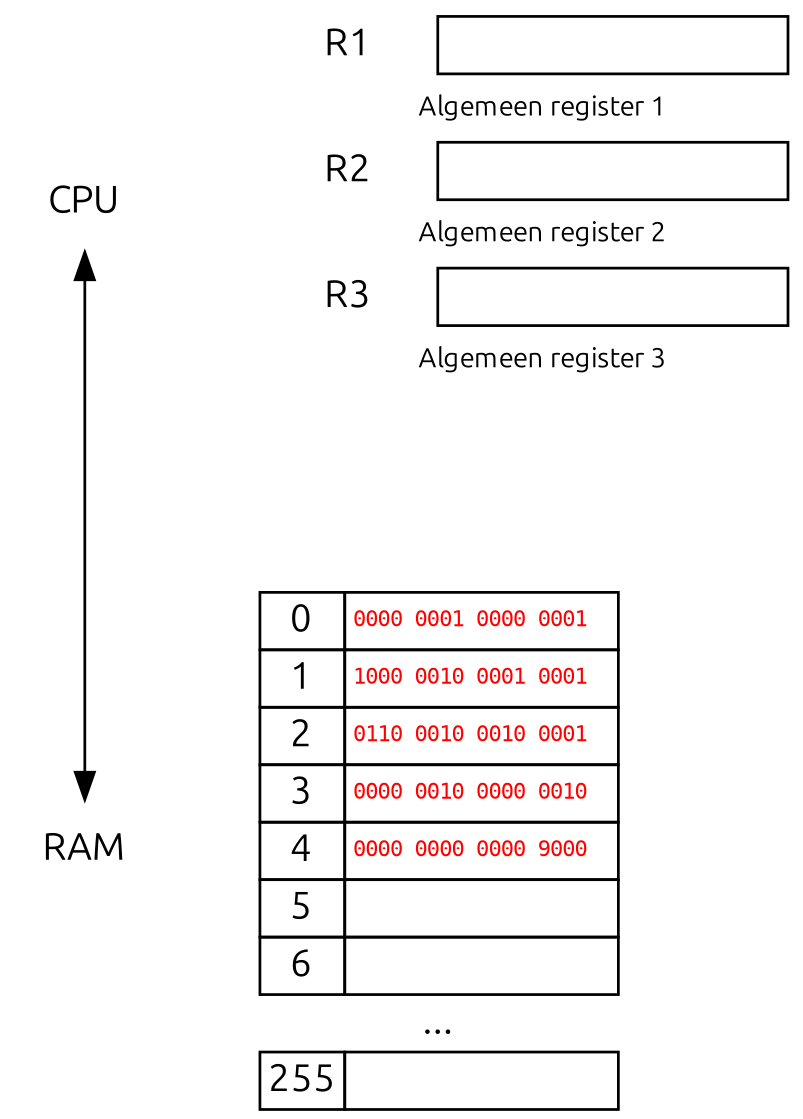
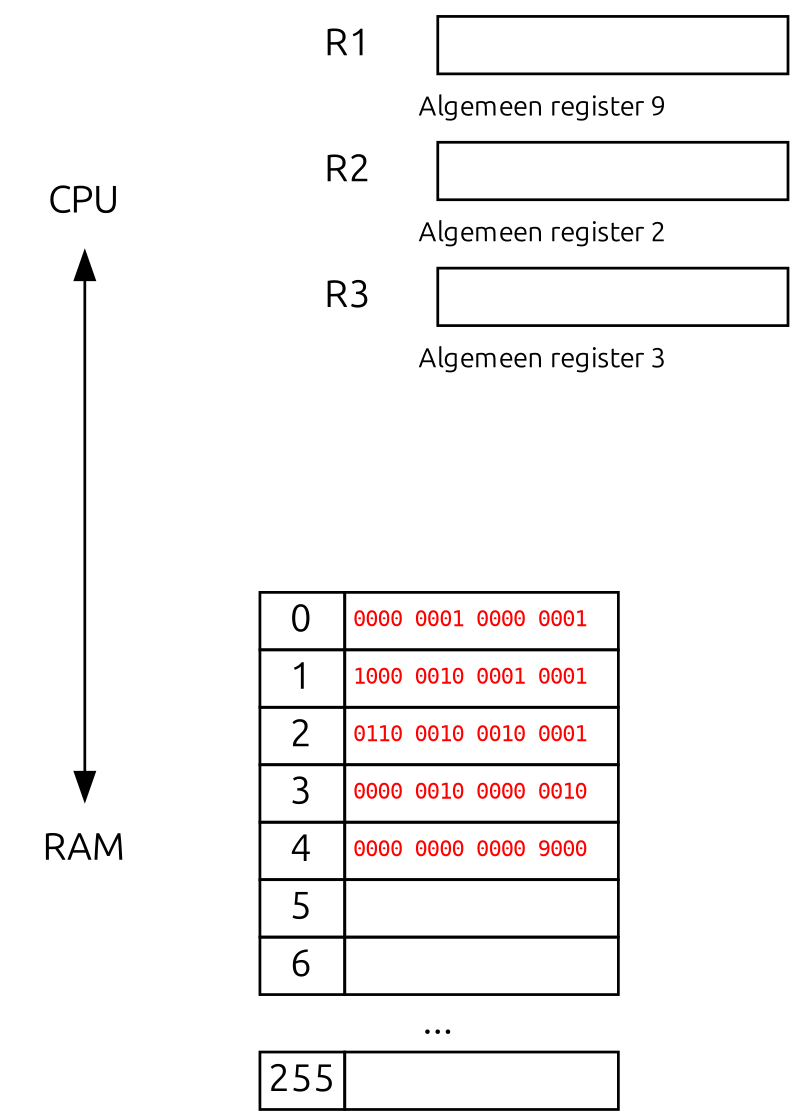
(543, 107) -> (543, 107)
